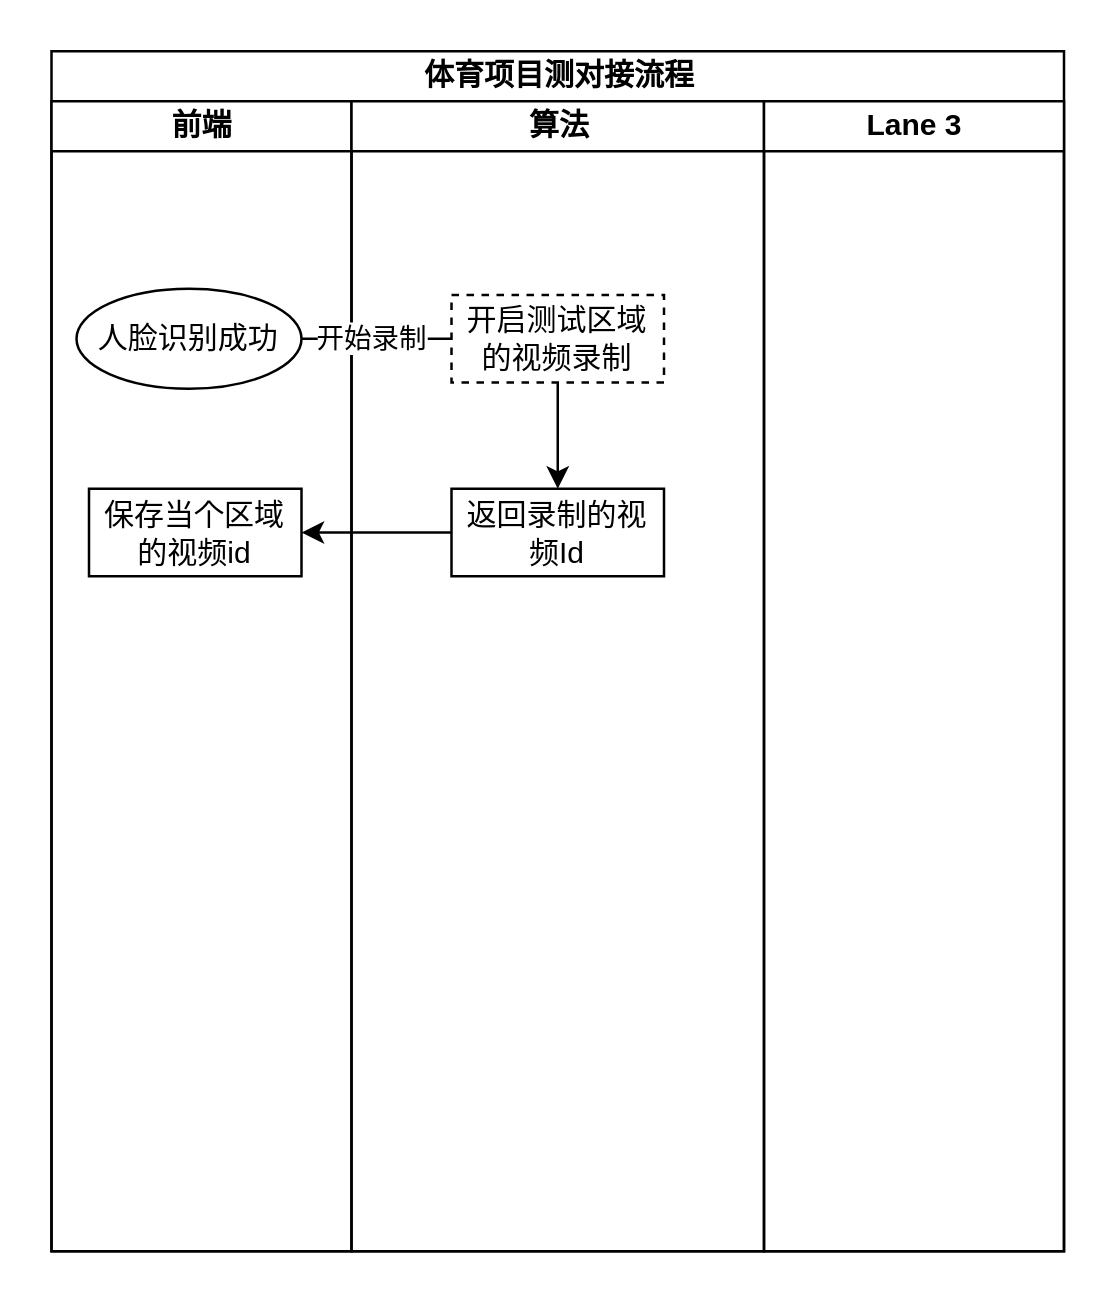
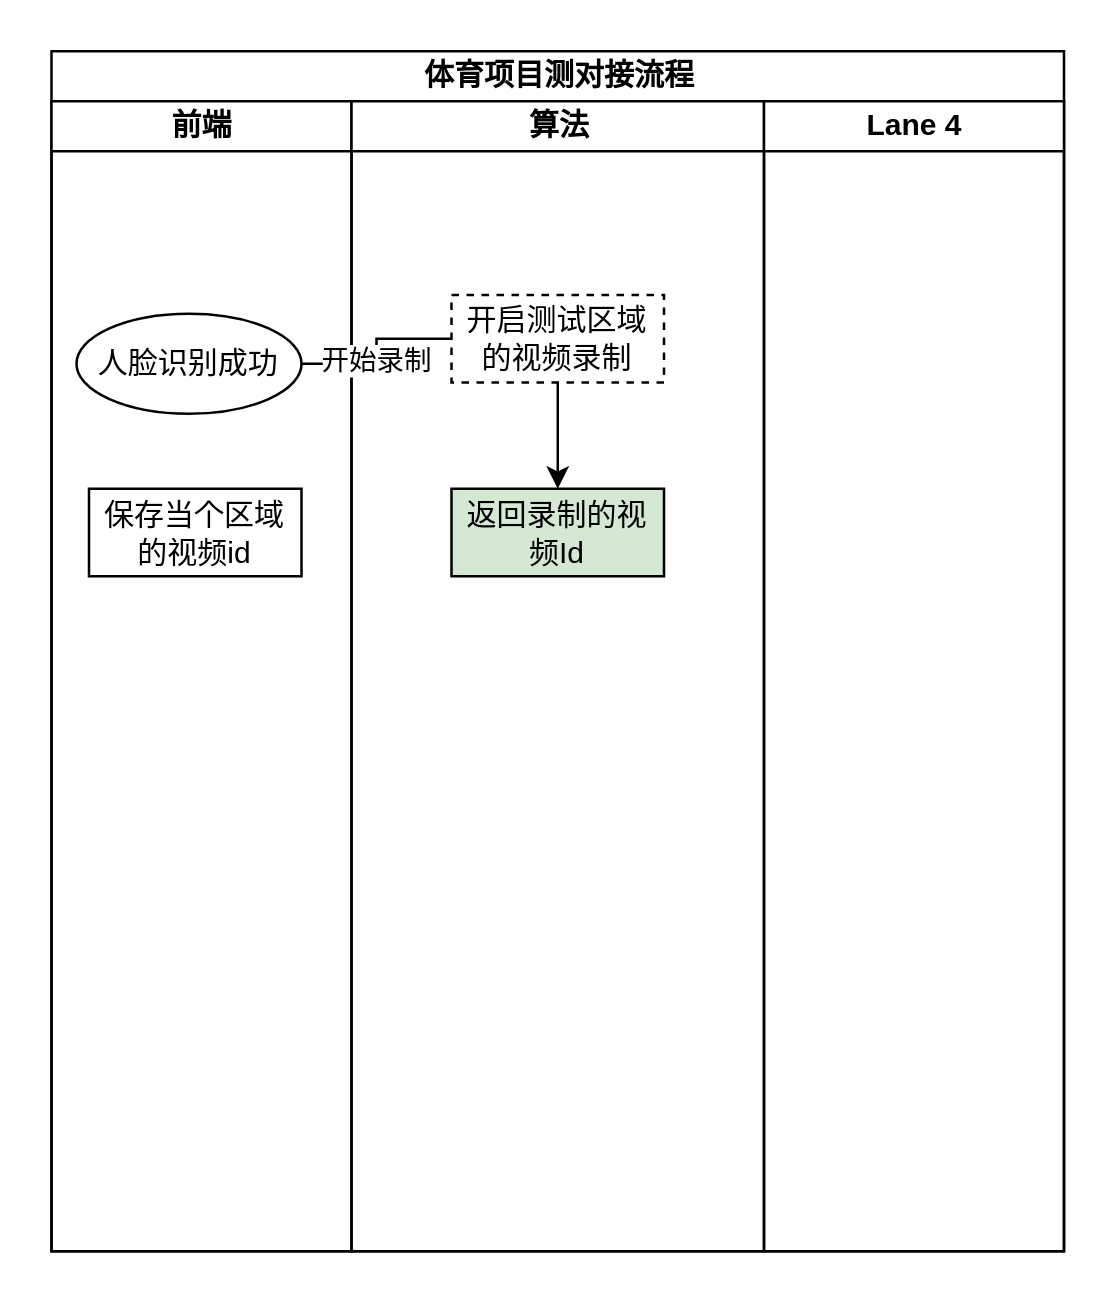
(915, 126) -> (915, 126)
(189, 339) -> (189, 364)
(404, 533) -> none
(558, 533) -> (558, 533)
